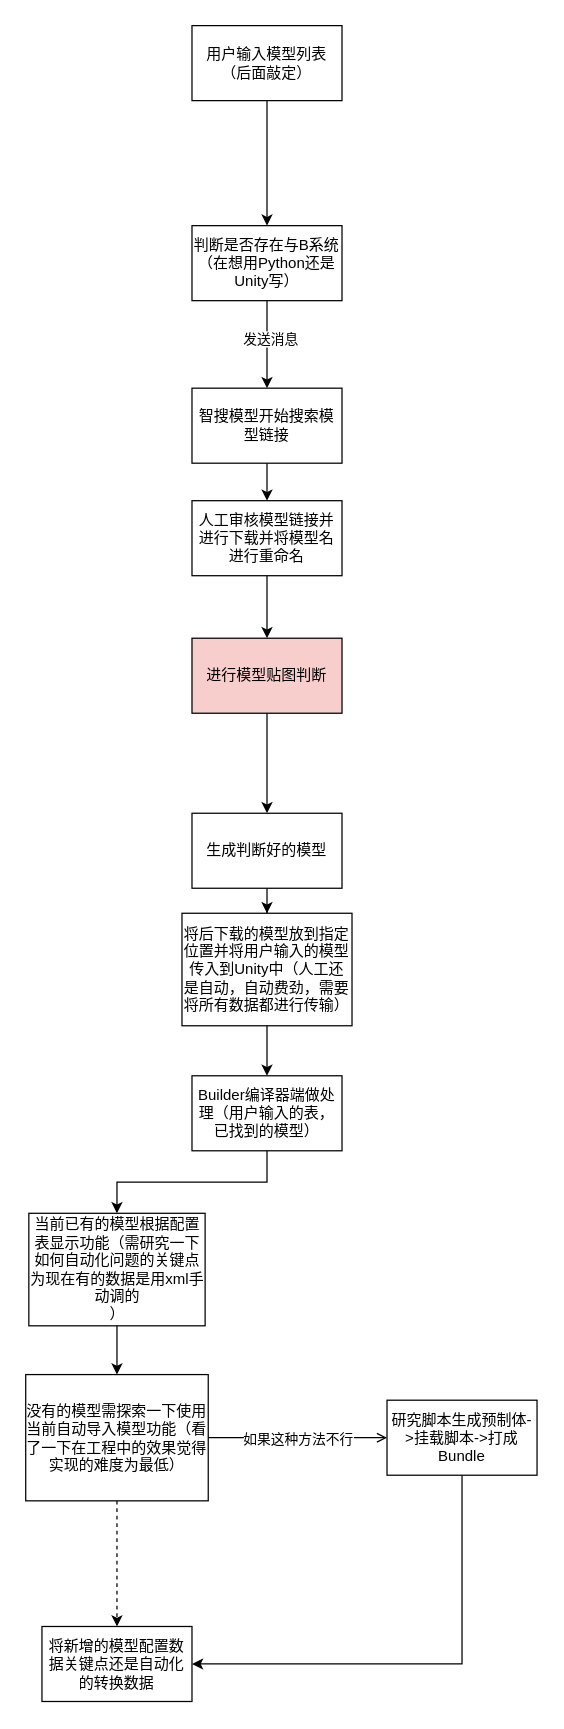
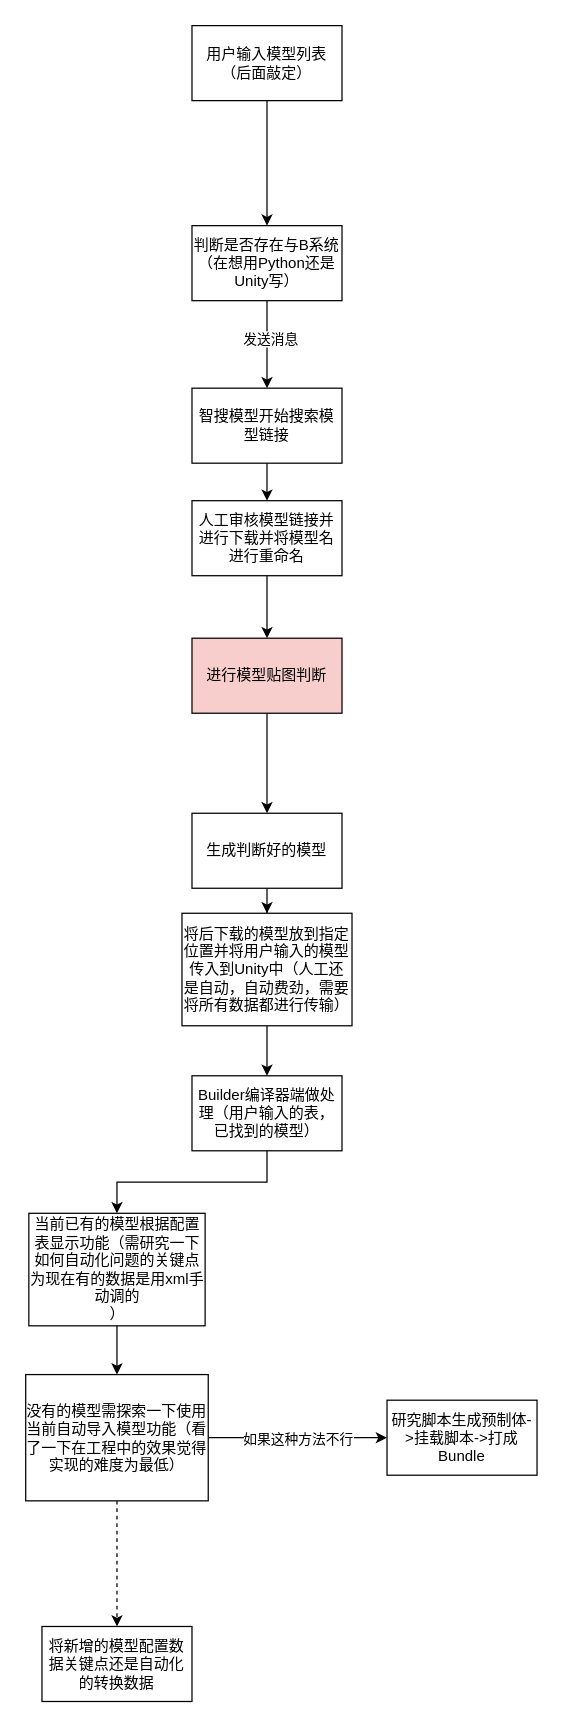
(379, 1438) -> (377, 1438)
(425, 1664) -> none
